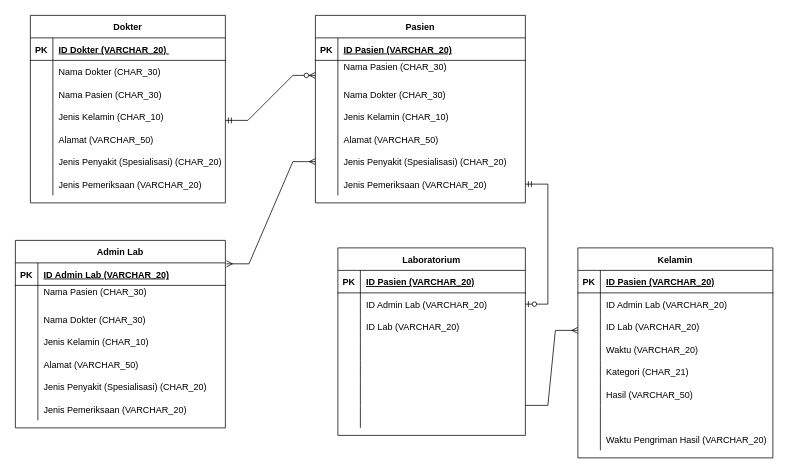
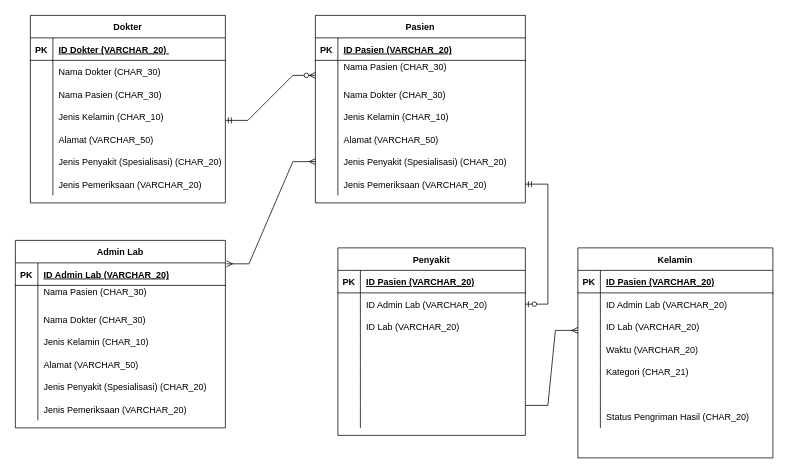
(431, 260) -> (431, 260)
(687, 394) -> none
none -> (687, 417)
(687, 439) -> none
